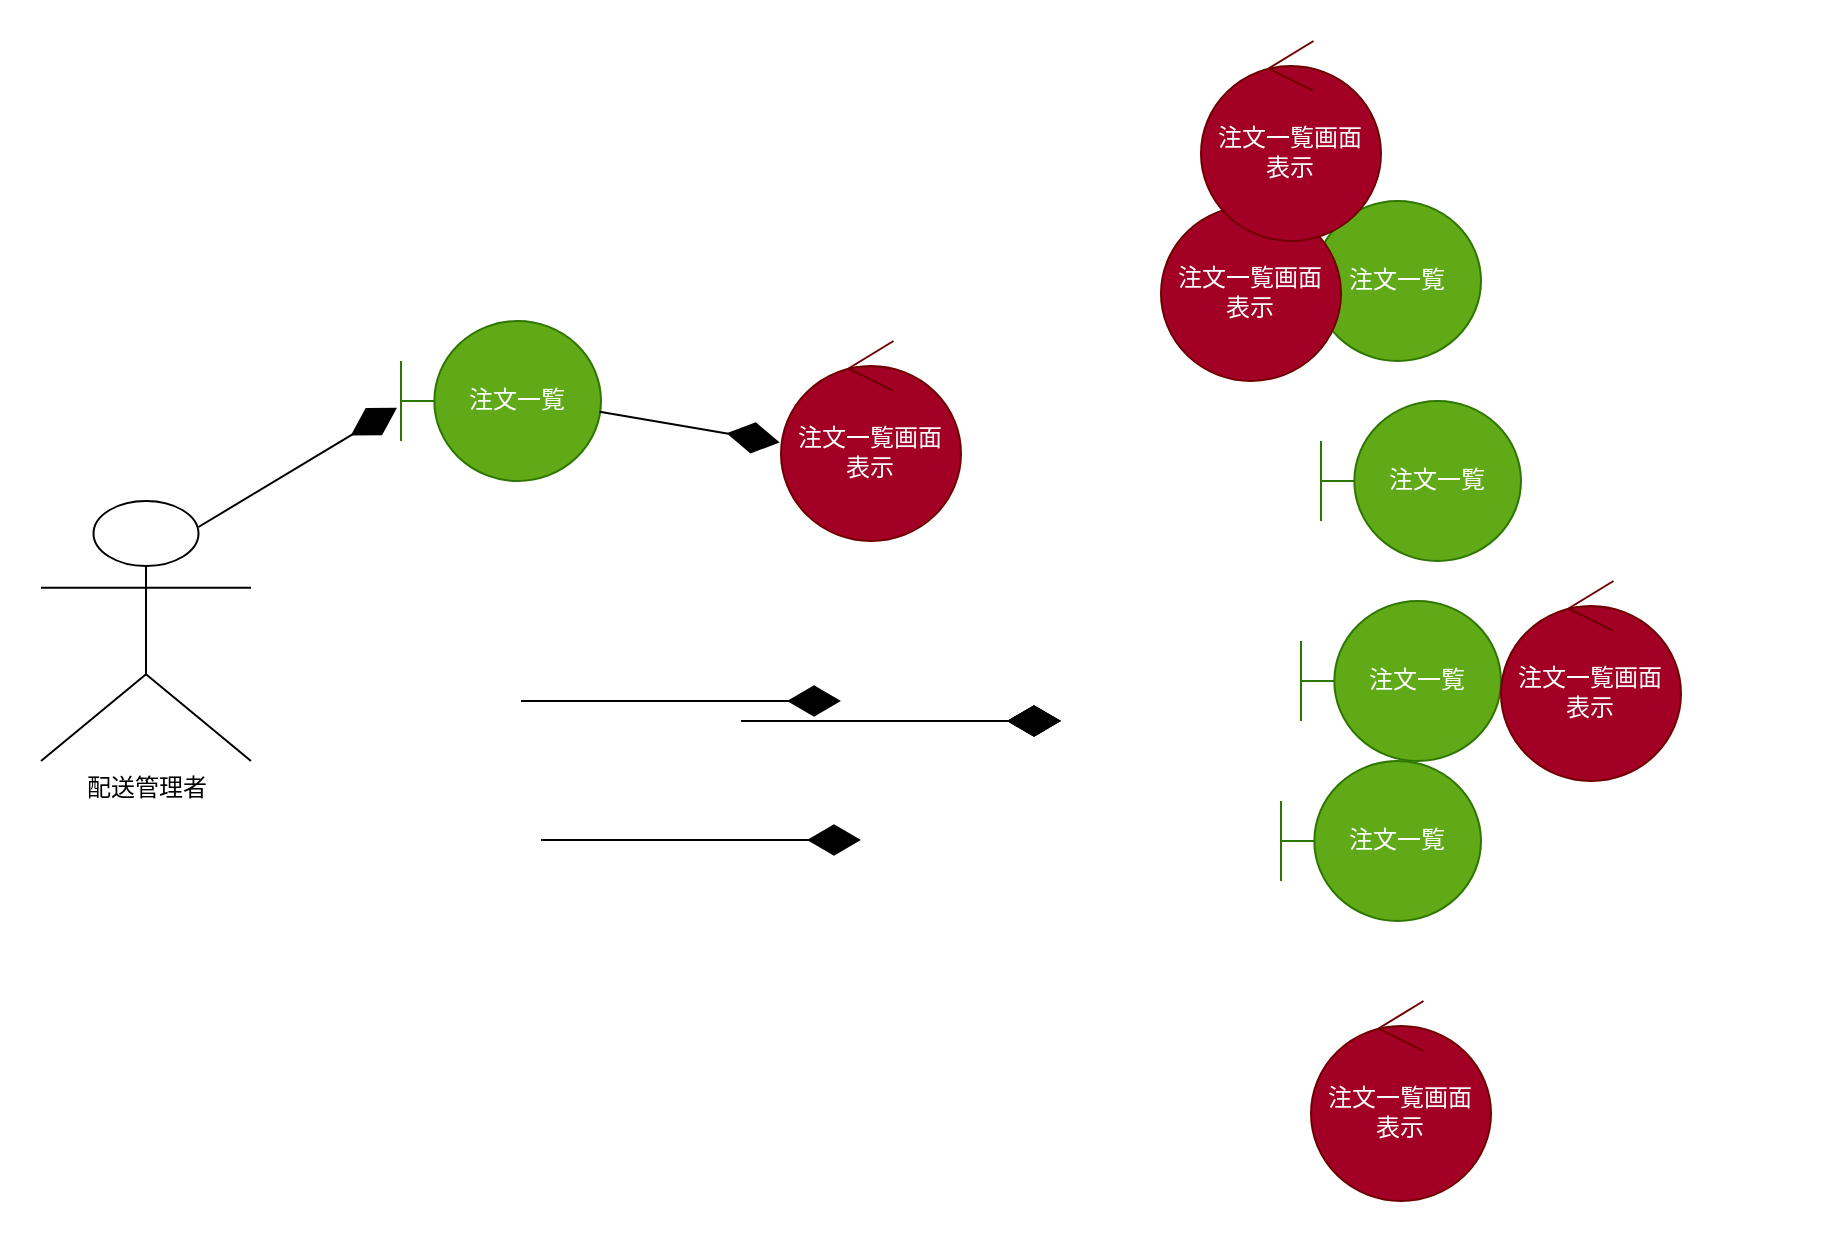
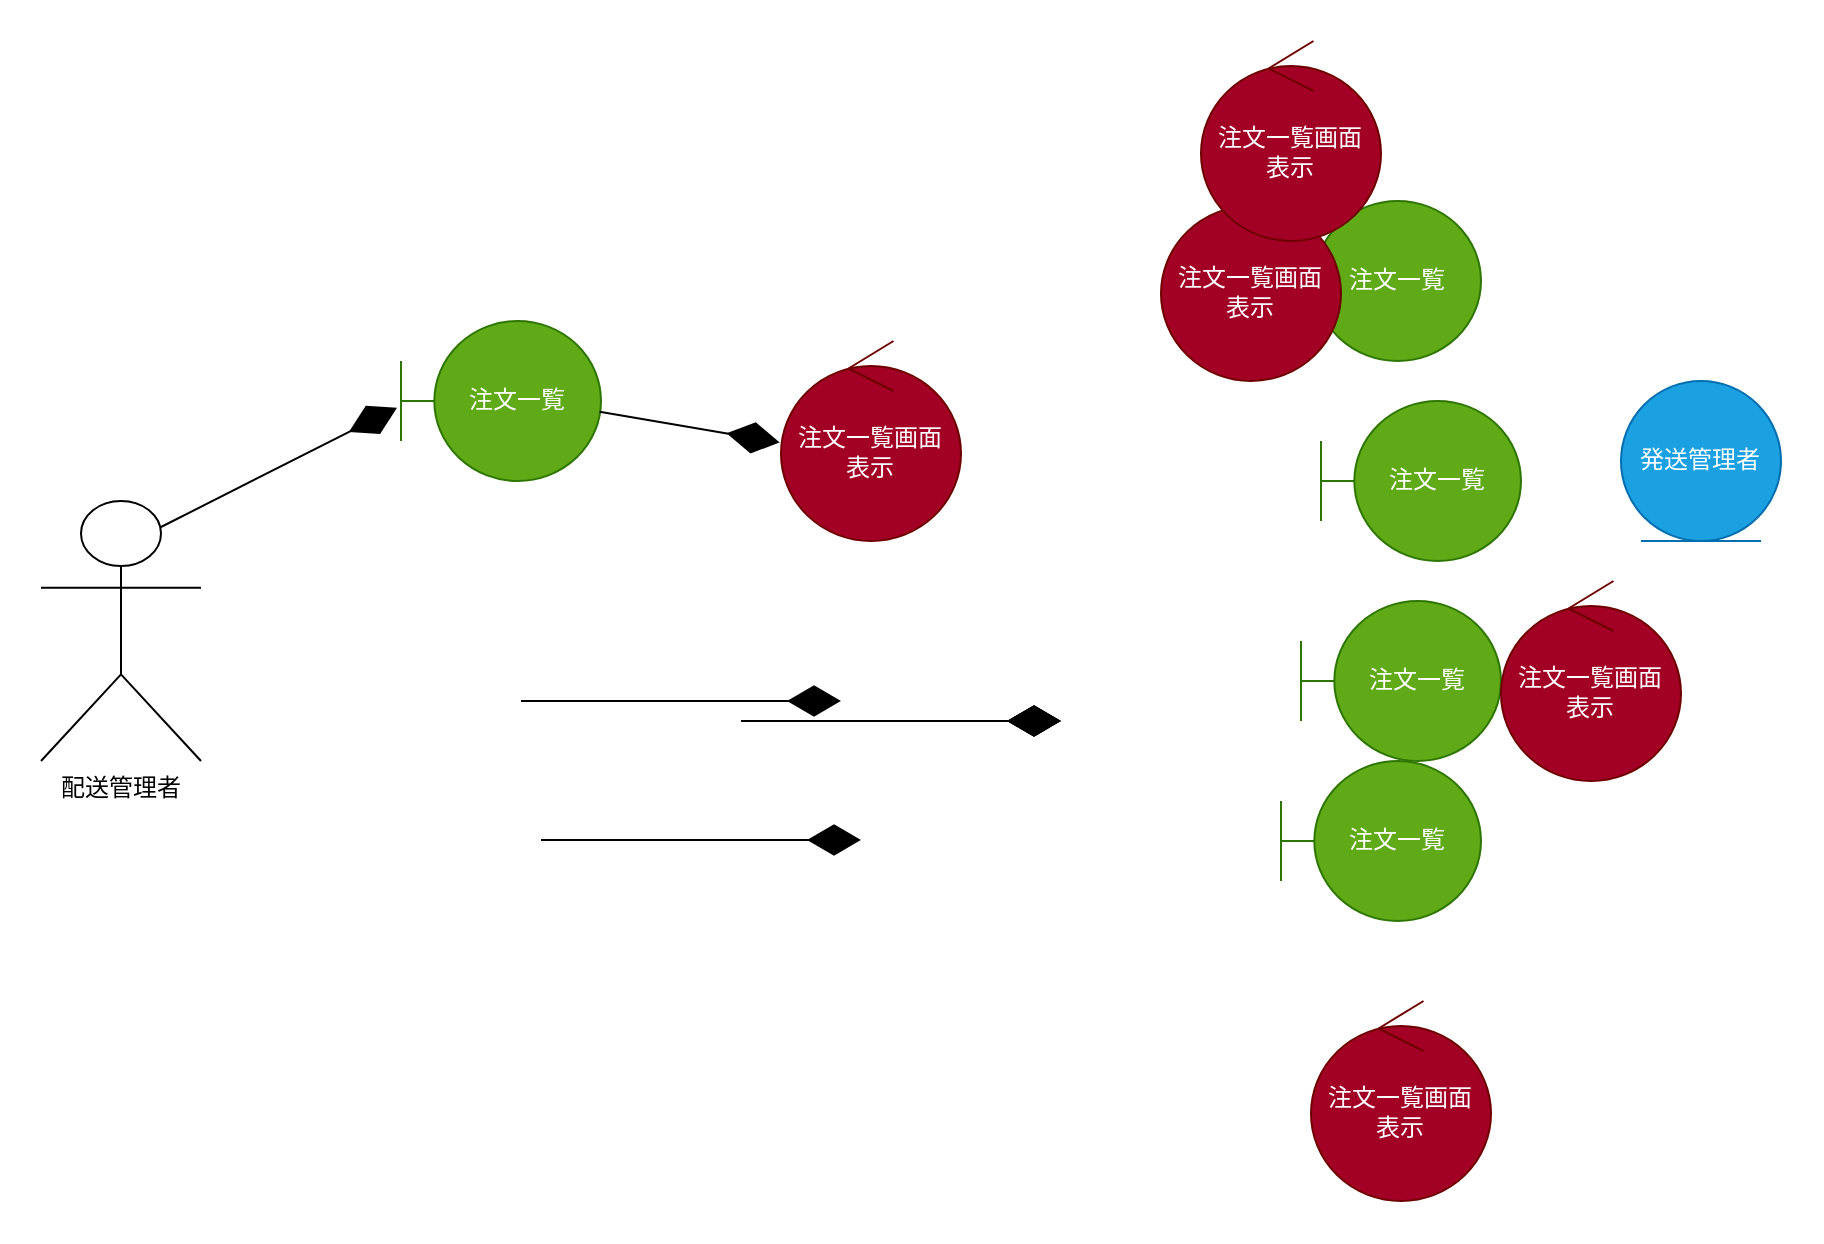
none -> (1701, 461)
(146, 631) -> (121, 631)
